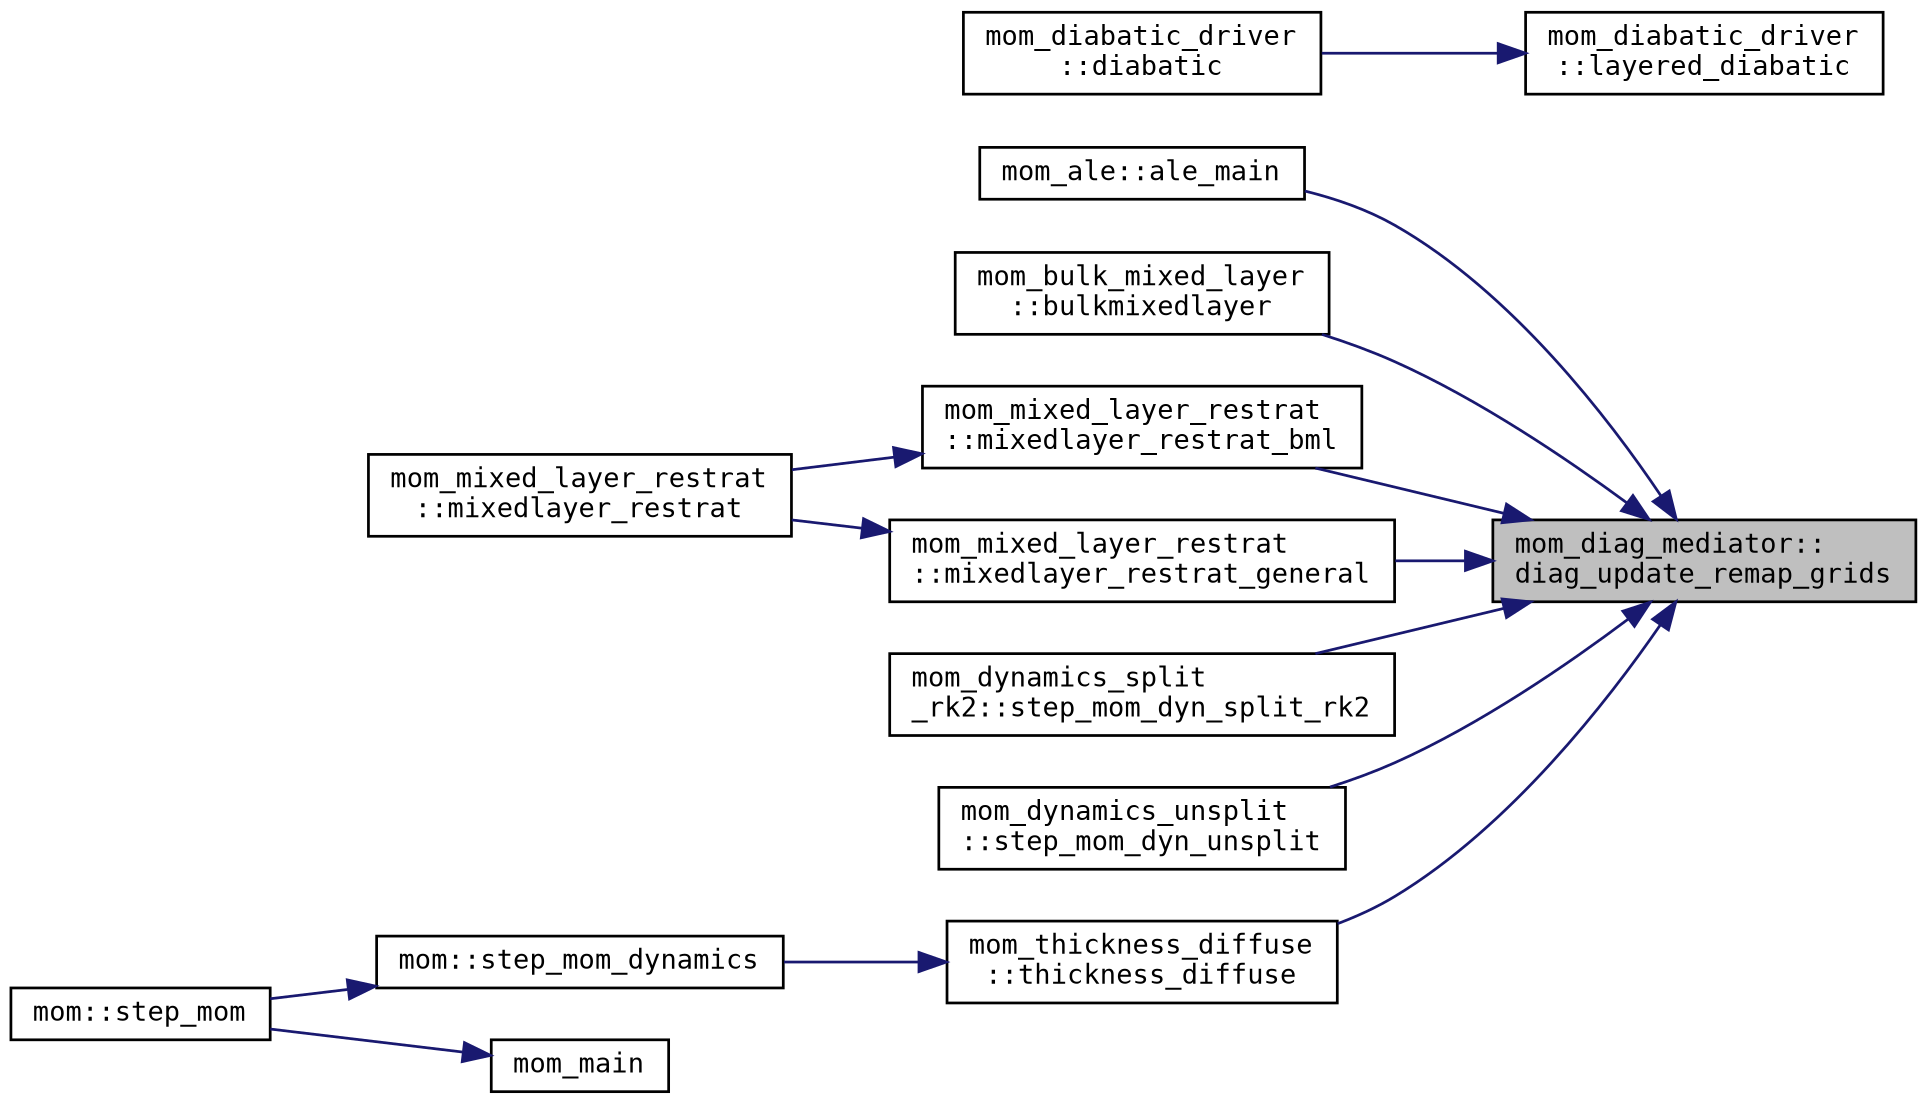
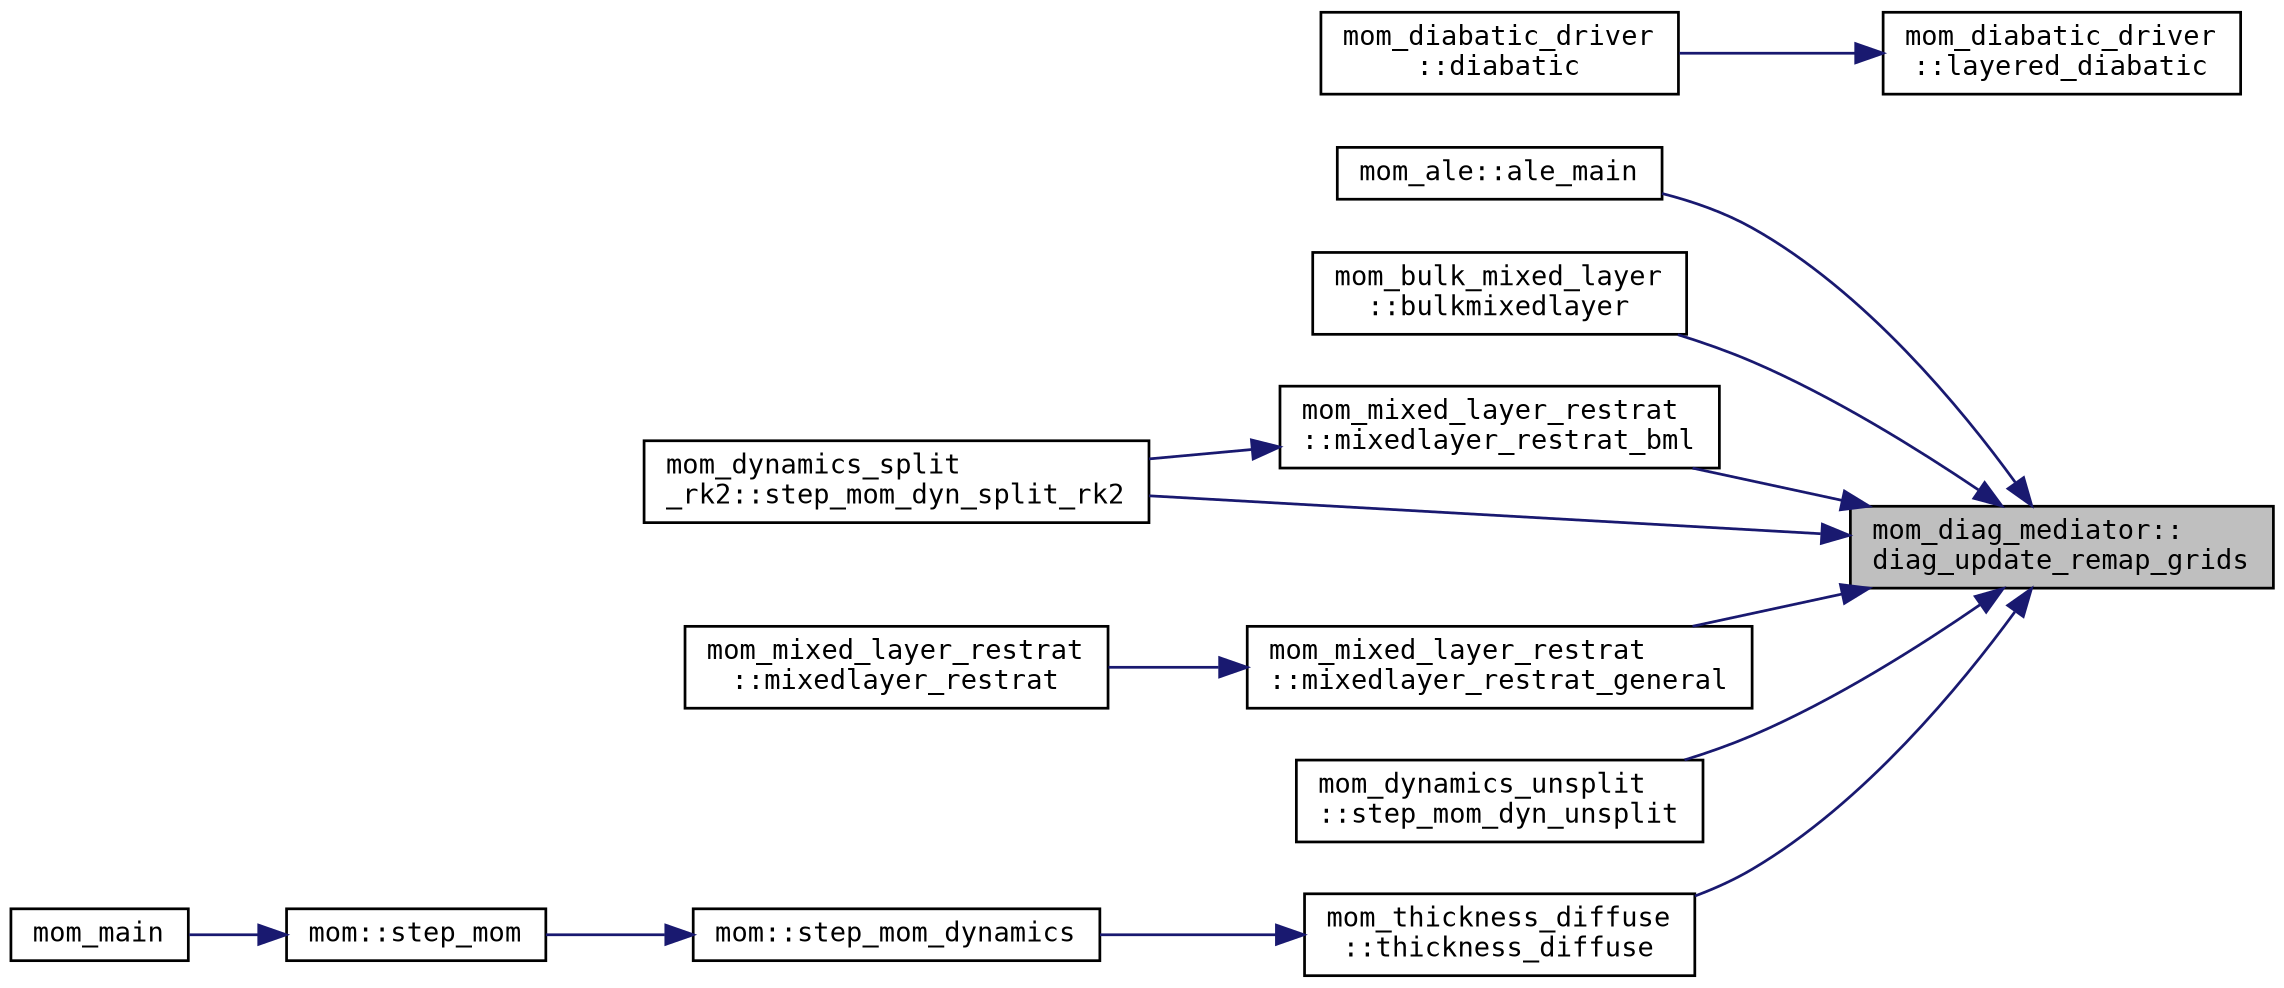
(843, 463) -> (1200, 454)
(366, 1041) -> (224, 935)
